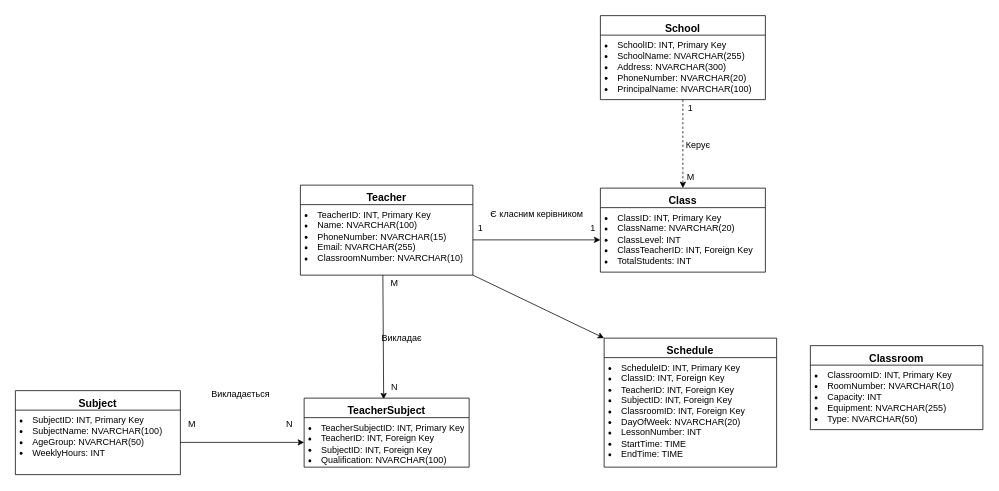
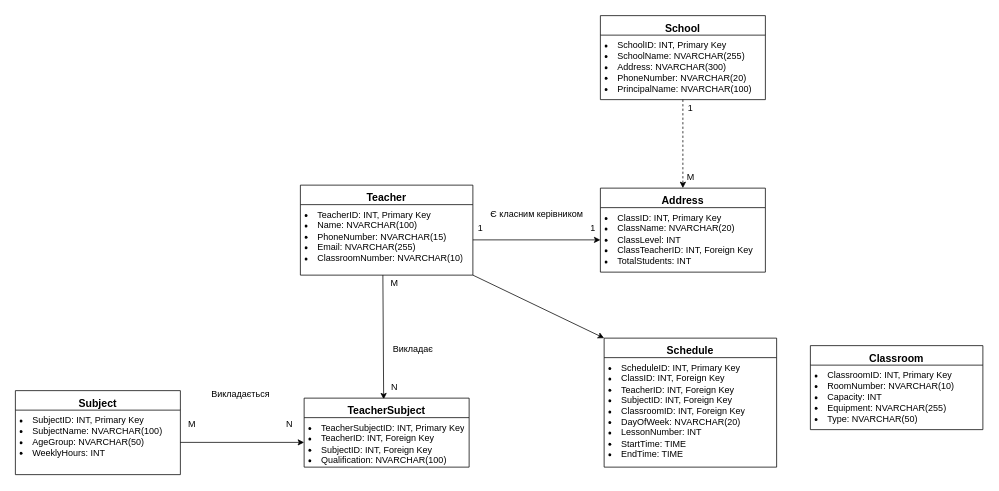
(698, 145) -> none
(683, 199) -> (683, 199)
(402, 338) -> (413, 349)
